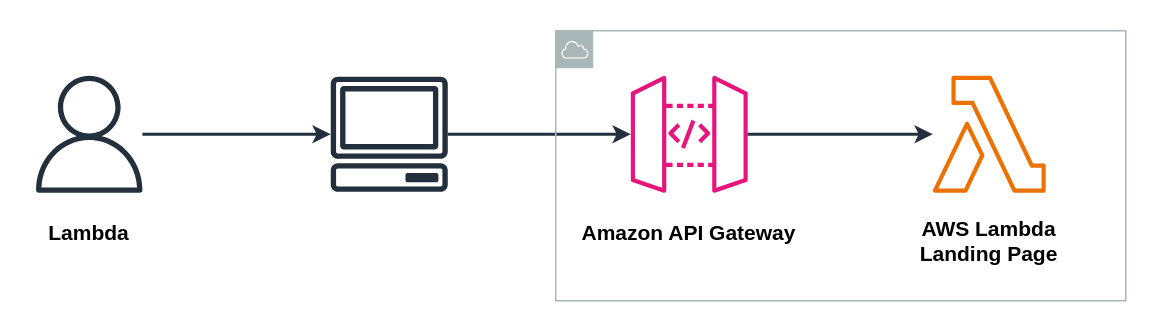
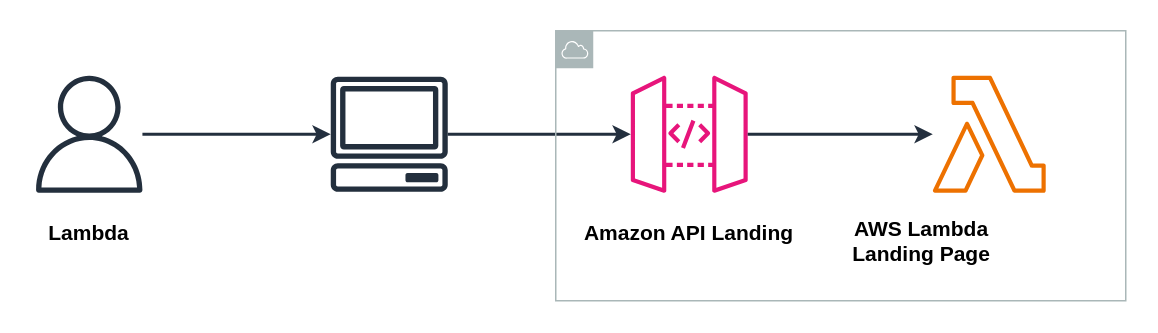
(689, 233) -> (689, 233)
(989, 241) -> (922, 241)
